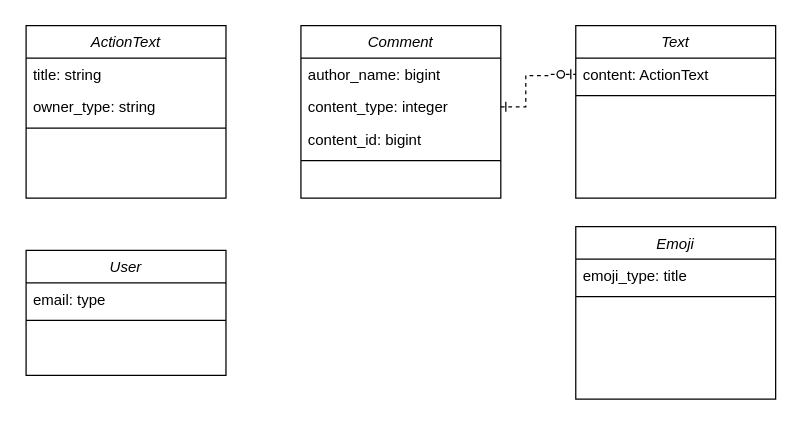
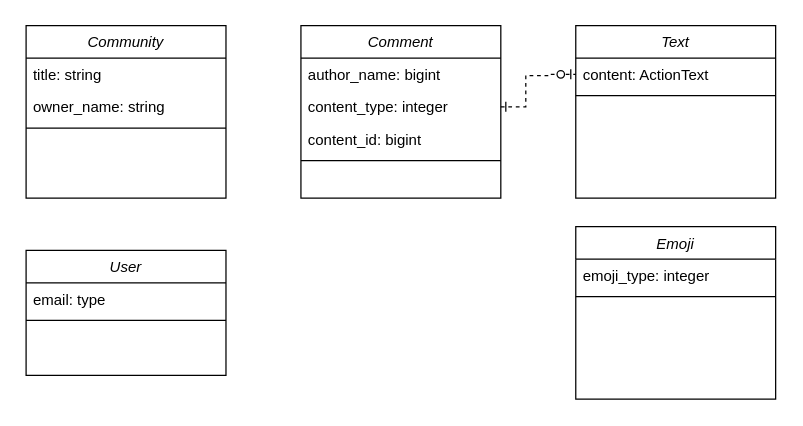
(125, 43) -> (125, 43)
(102, 108) -> (102, 108)
(644, 276) -> (655, 276)
